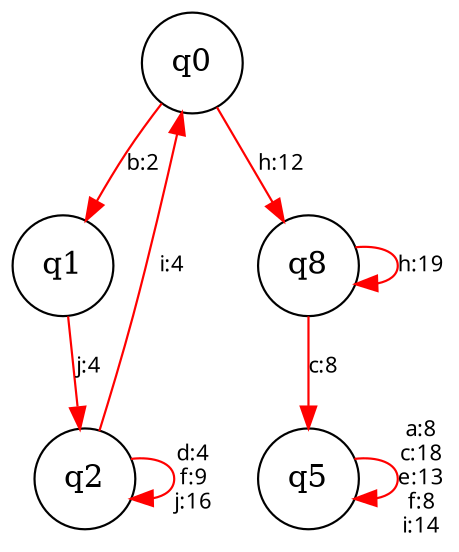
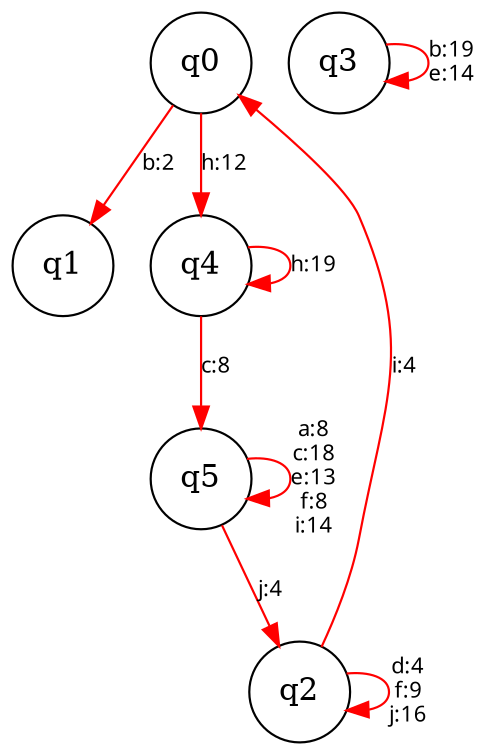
none -> (339, 63)
(308, 266) -> (201, 266)
(73, 361) -> (246, 576)
